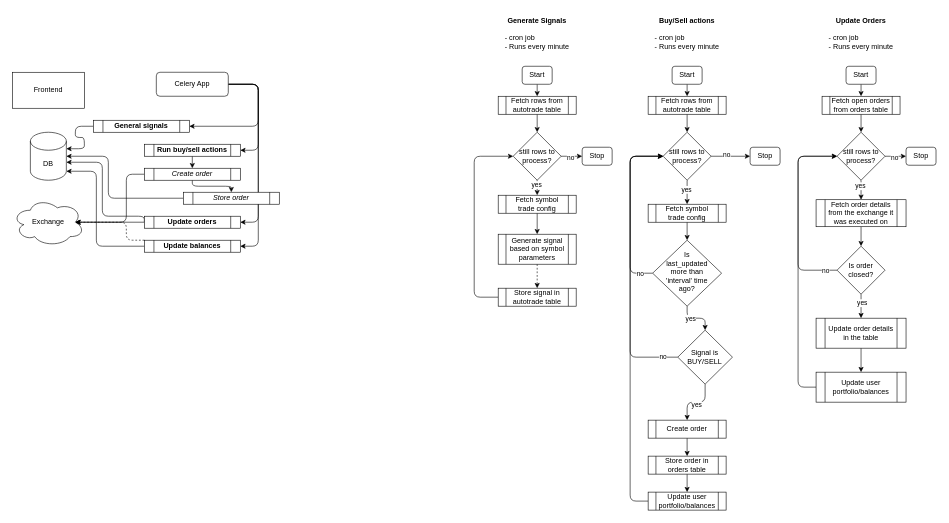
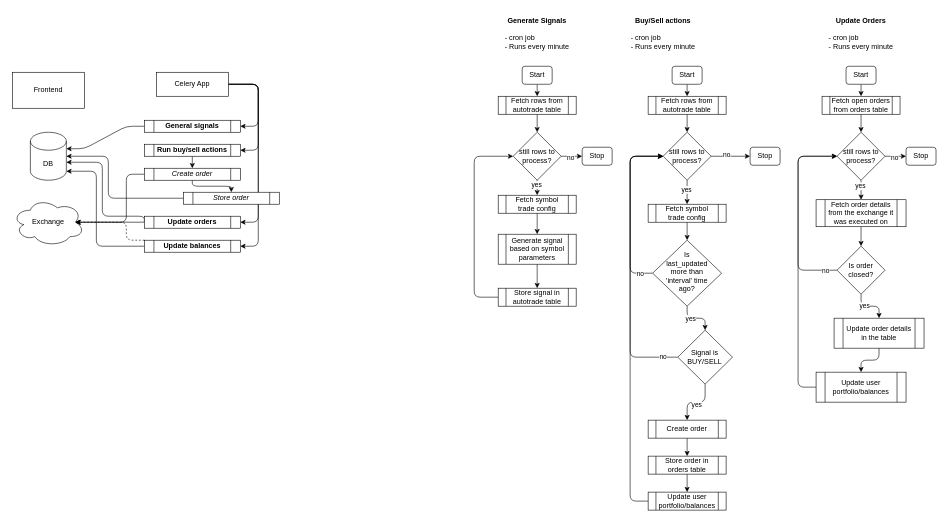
(687, 33) -> (663, 33)
(192, 84) -> (192, 84)
(141, 126) -> (192, 126)
(537, 273) -> (537, 273)
(861, 333) -> (879, 333)
